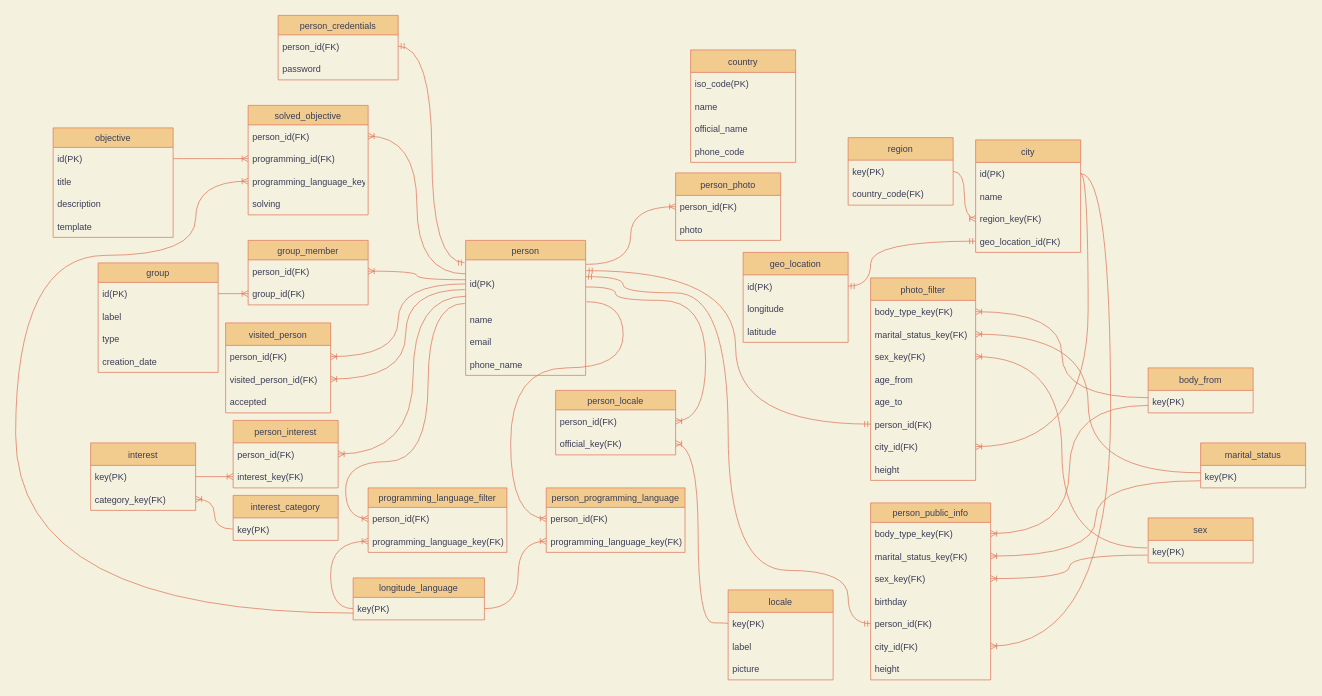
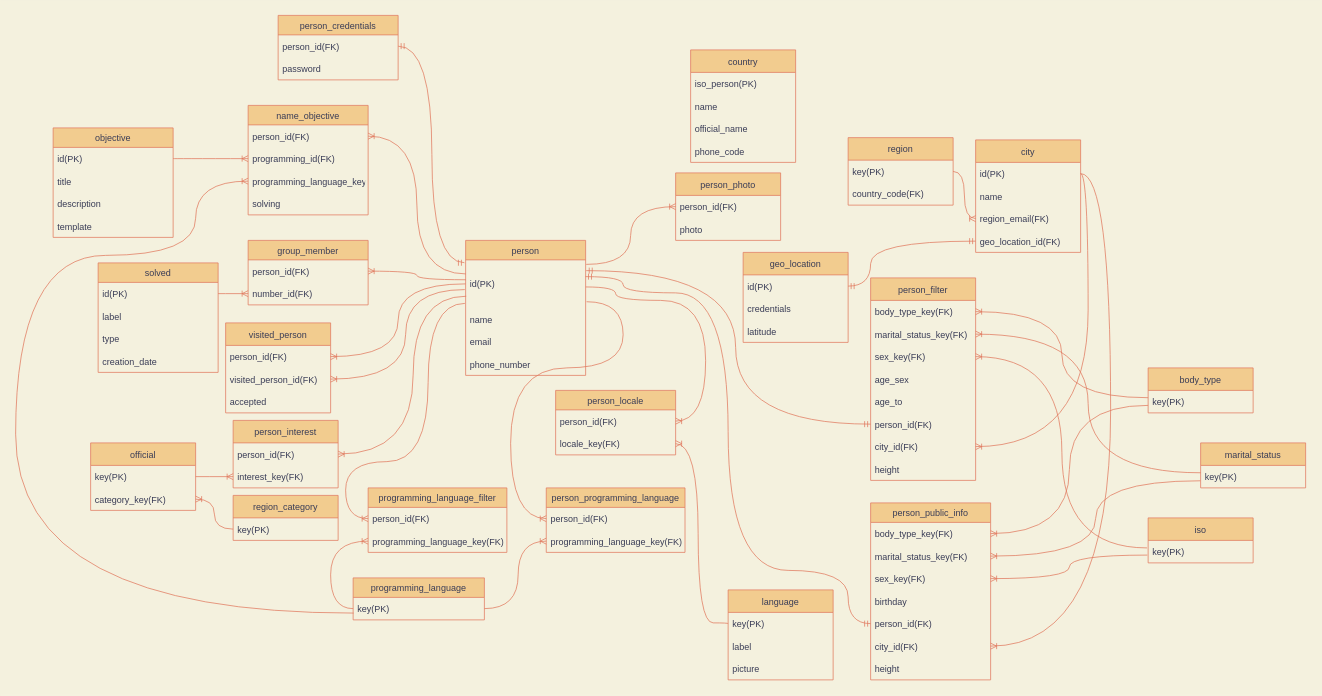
(724, 84) -> (729, 84)
(308, 116) -> (308, 116)
(1014, 219) -> (1016, 219)
(158, 273) -> (158, 273)
(923, 290) -> (923, 290)
(281, 294) -> (284, 294)
(767, 309) -> (772, 309)
(495, 365) -> (500, 365)
(895, 380) -> (892, 380)
(1200, 380) -> (1200, 380)
(596, 444) -> (592, 444)
(143, 455) -> (143, 455)
(285, 507) -> (285, 507)
(1200, 530) -> (1200, 530)
(418, 588) -> (418, 588)
(780, 602) -> (780, 602)
